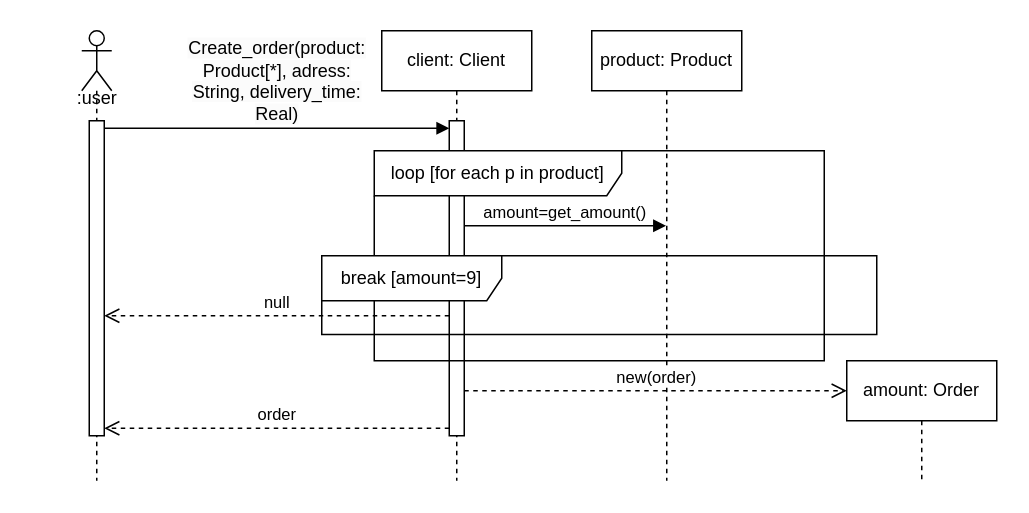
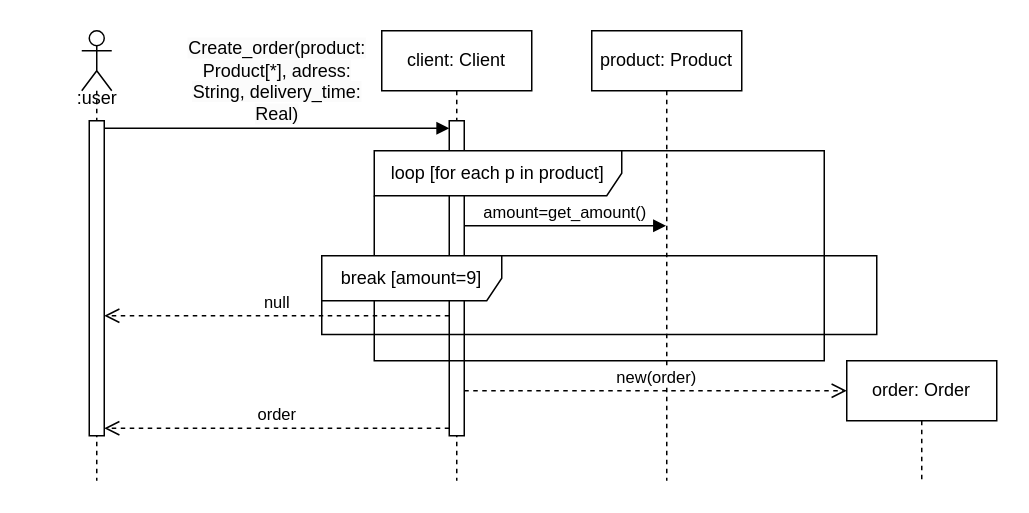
(922, 391) -> (922, 391)
